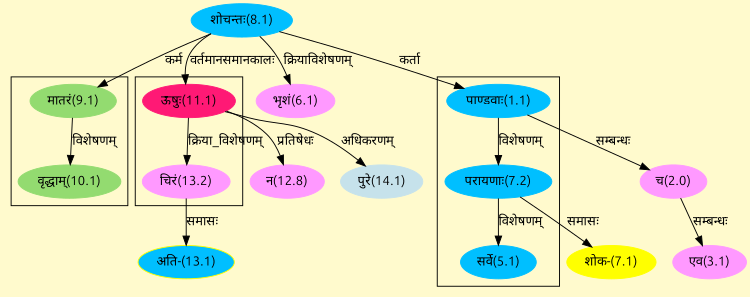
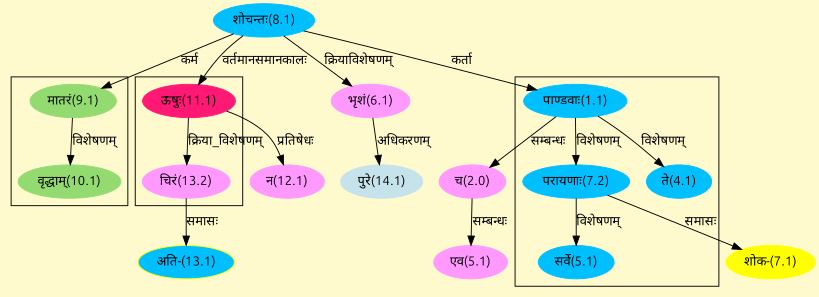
(295, 126) -> (375, 137)
(287, 182) -> (287, 182)
none -> (679, 182)
(710, 262) -> (471, 262)
